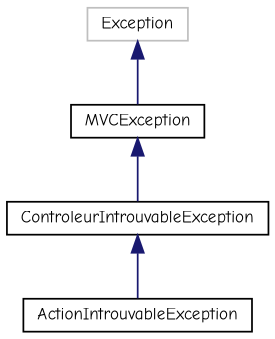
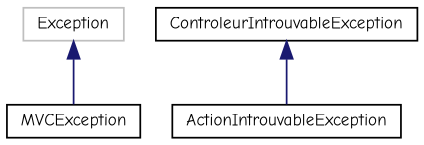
(138, 179) -> none
